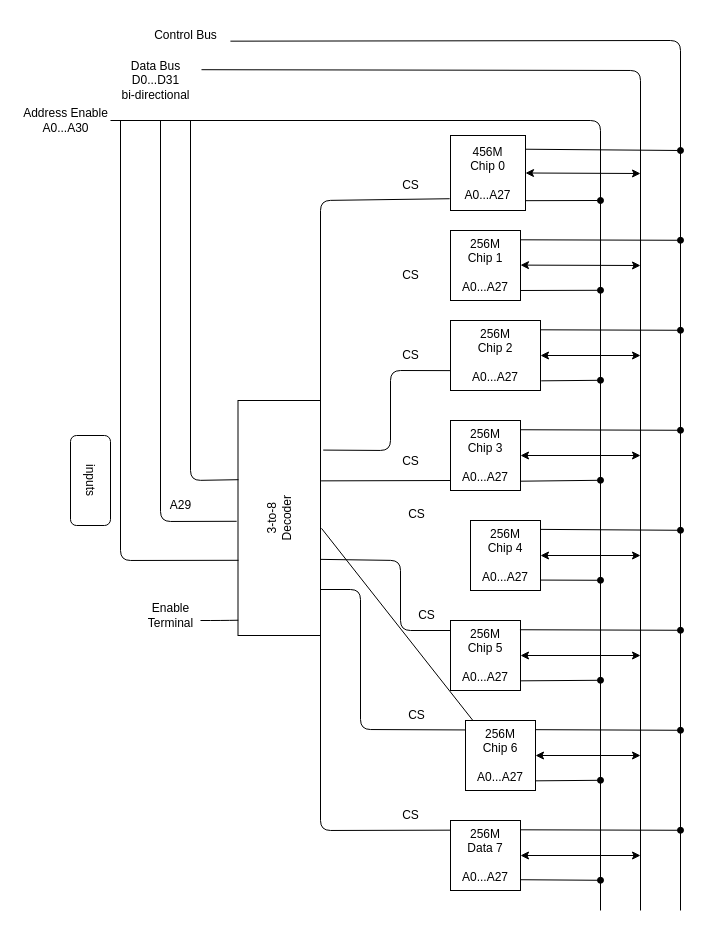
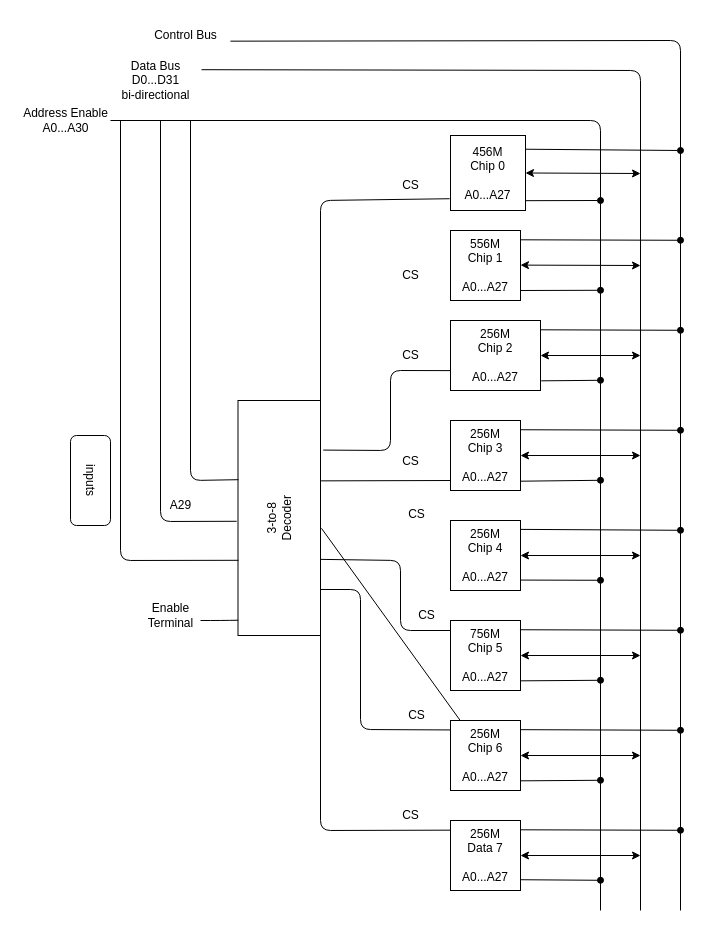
(486, 266) -> (486, 266)
(506, 556) -> (486, 556)
(486, 656) -> (486, 656)
(501, 756) -> (486, 756)
